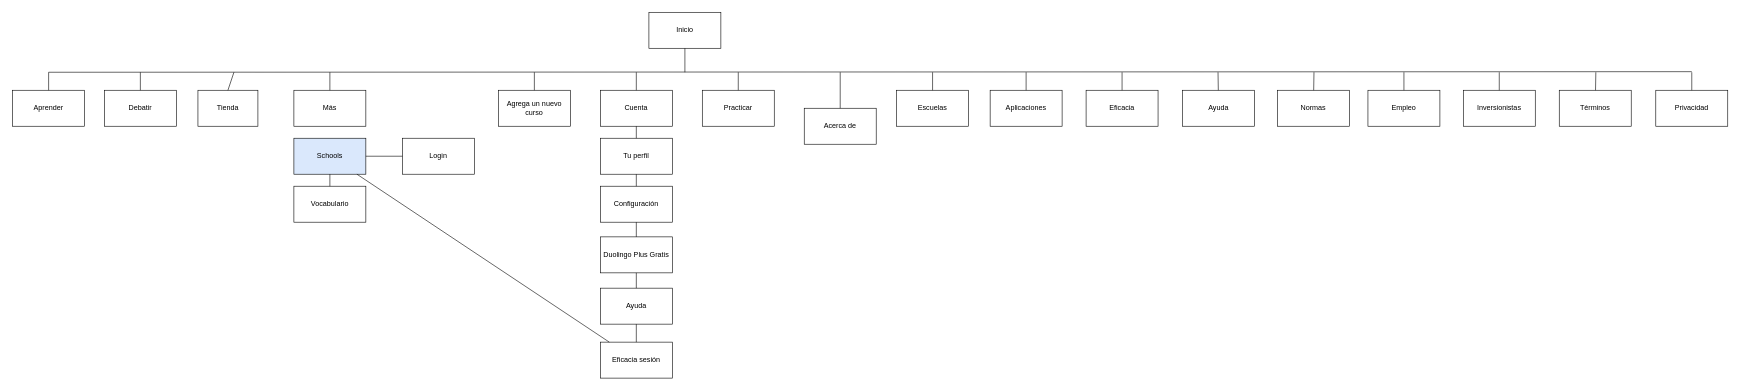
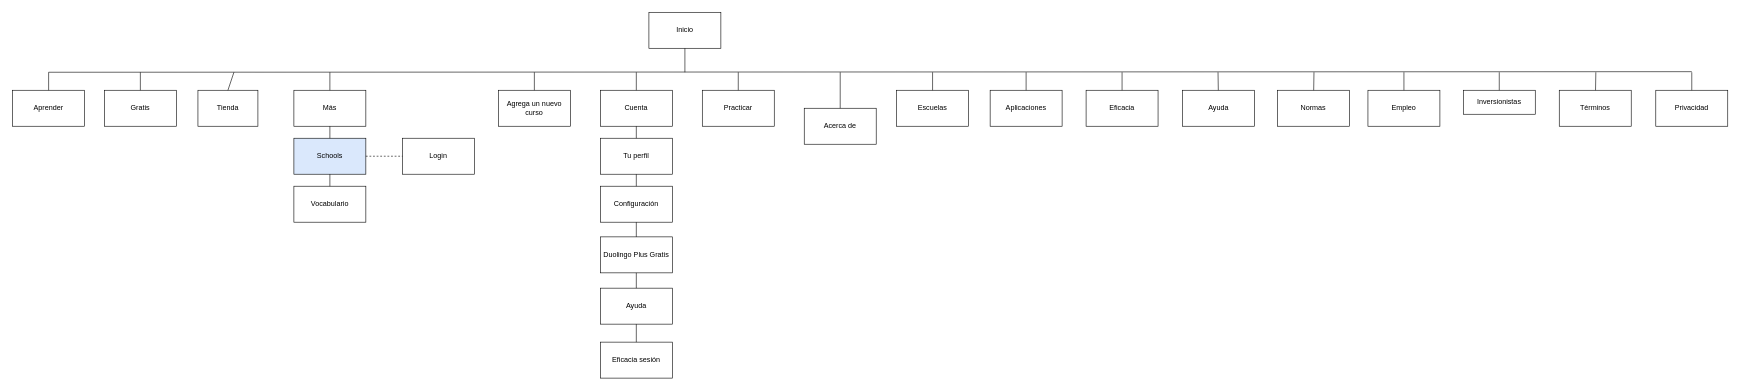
(140, 108) -> (140, 108)
(1500, 108) -> (1500, 102)
(384, 156) -> (384, 156)
(483, 258) -> (330, 132)
